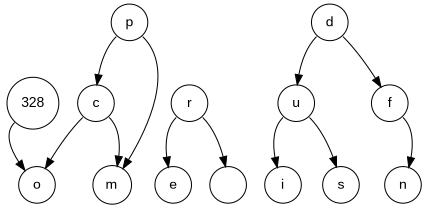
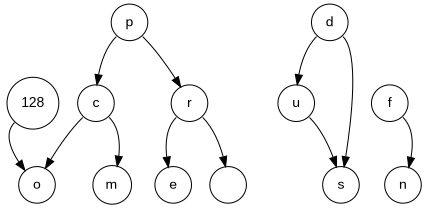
(360, 57) -> (352, 96)
(155, 99) -> (160, 57)
(33, 103) -> (33, 103)
(283, 185) -> none
